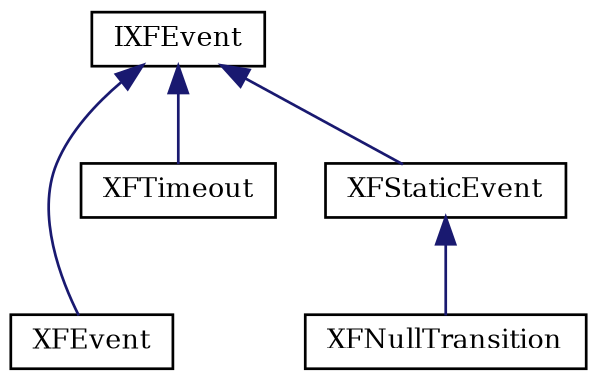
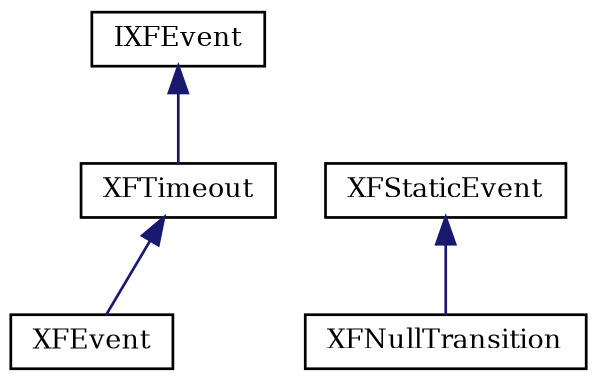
(324, 121) -> none
(50, 189) -> (128, 278)
